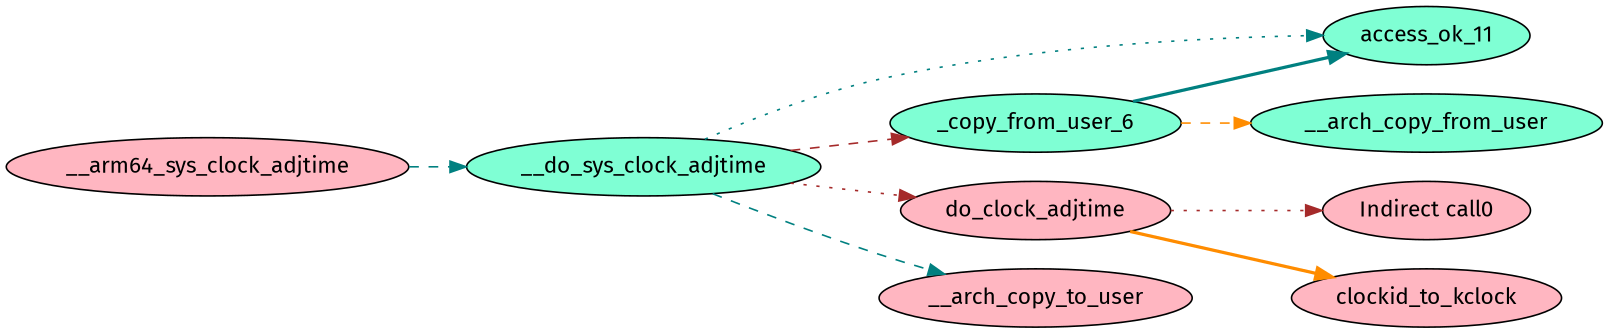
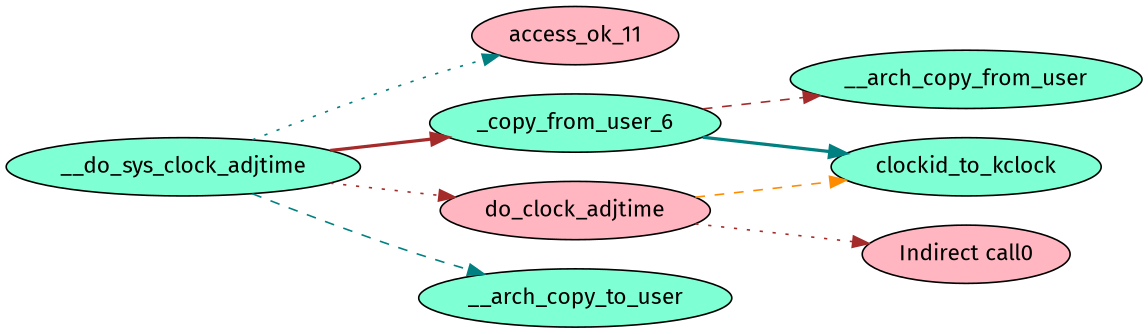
(1427, 36) -> (575, 36)
(1231, 79) -> (766, 144)
(1208, 123) -> (753, 103)
(841, 145) -> (381, 145)
(208, 167) -> none
(1223, 252) -> (762, 190)
(1036, 298) -> (575, 298)
(1427, 298) -> (966, 167)
